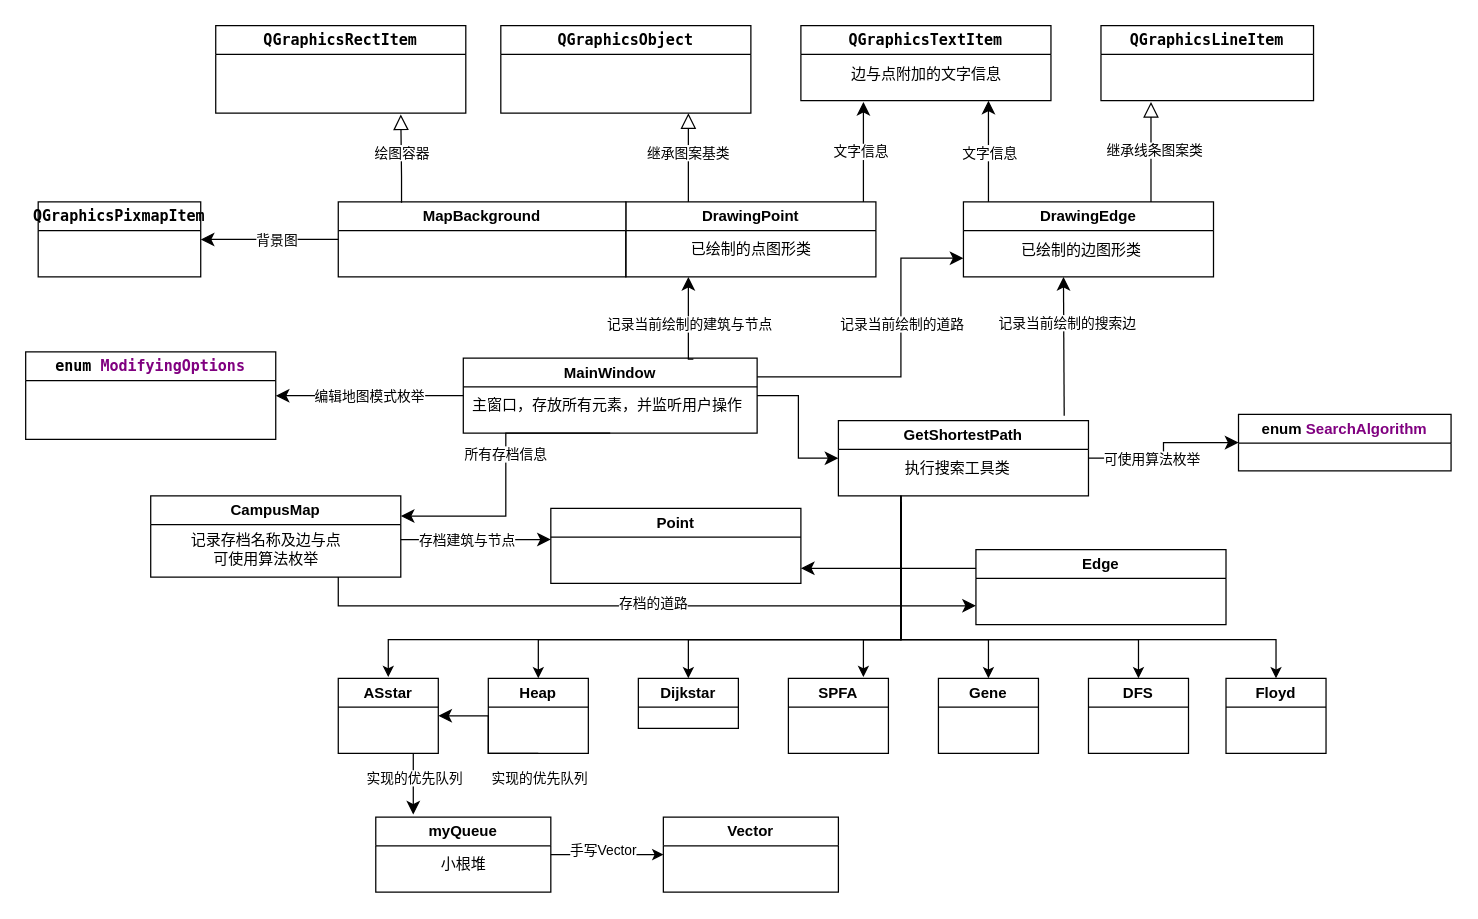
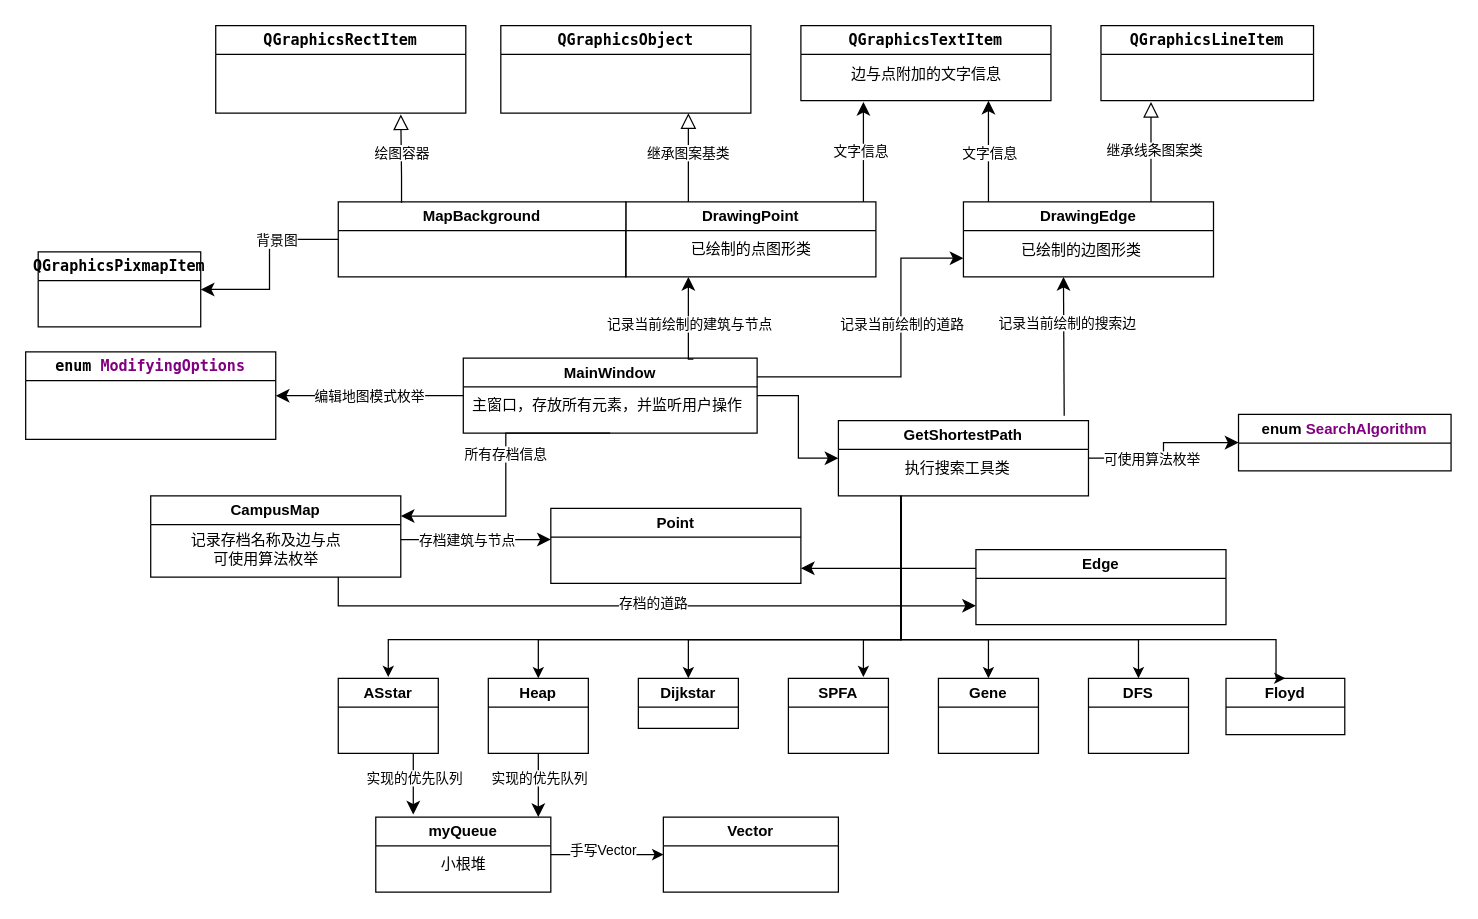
(119, 239) -> (119, 289)
(467, 716) -> (538, 795)
(1276, 716) -> (1285, 706)
